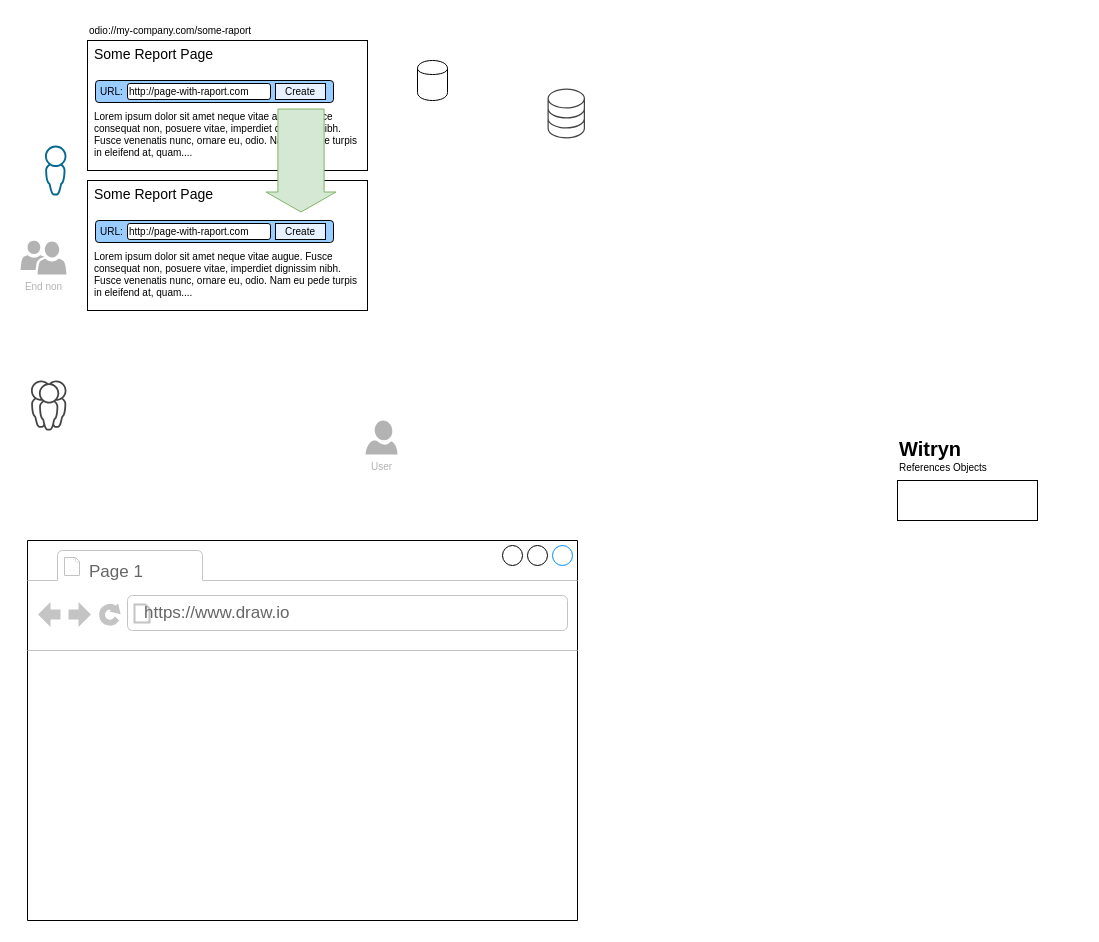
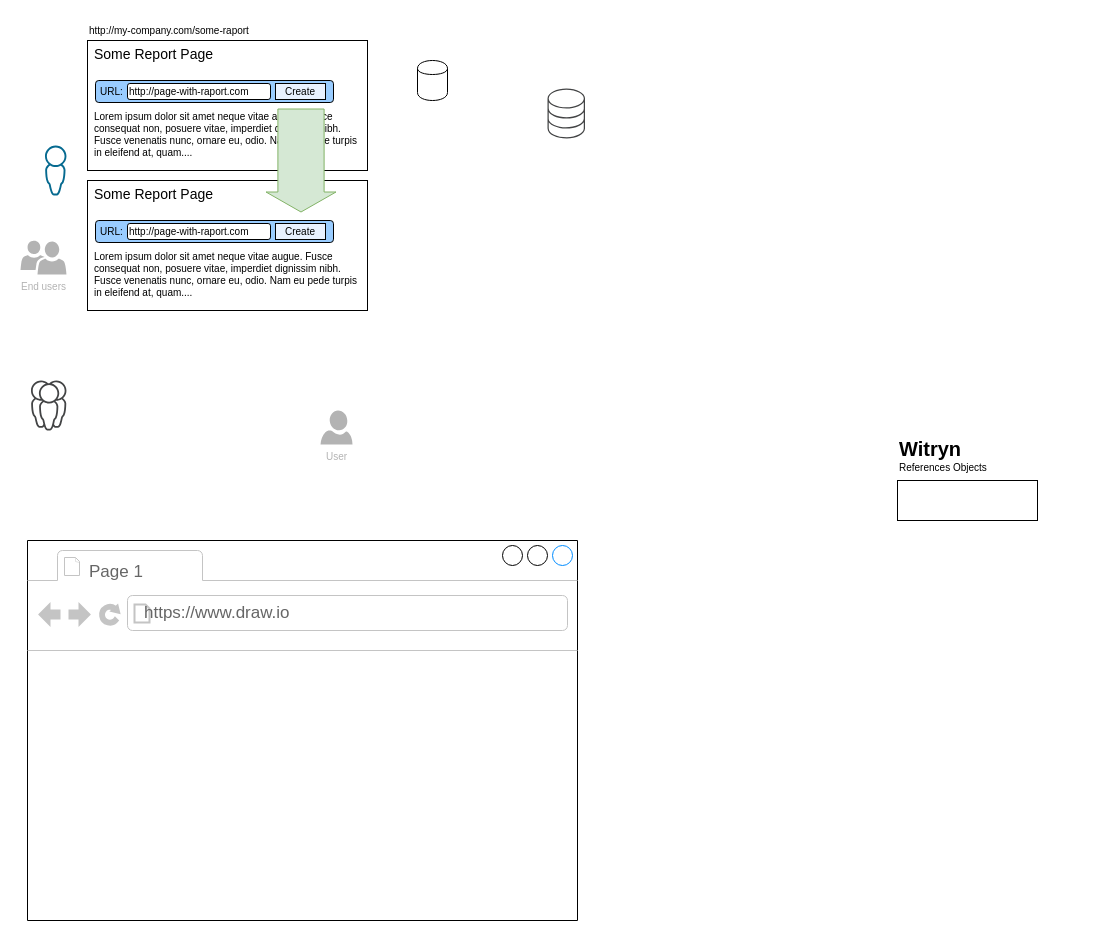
(178, 31) -> (179, 31)
(44, 288) -> (44, 288)
(382, 438) -> (337, 428)
